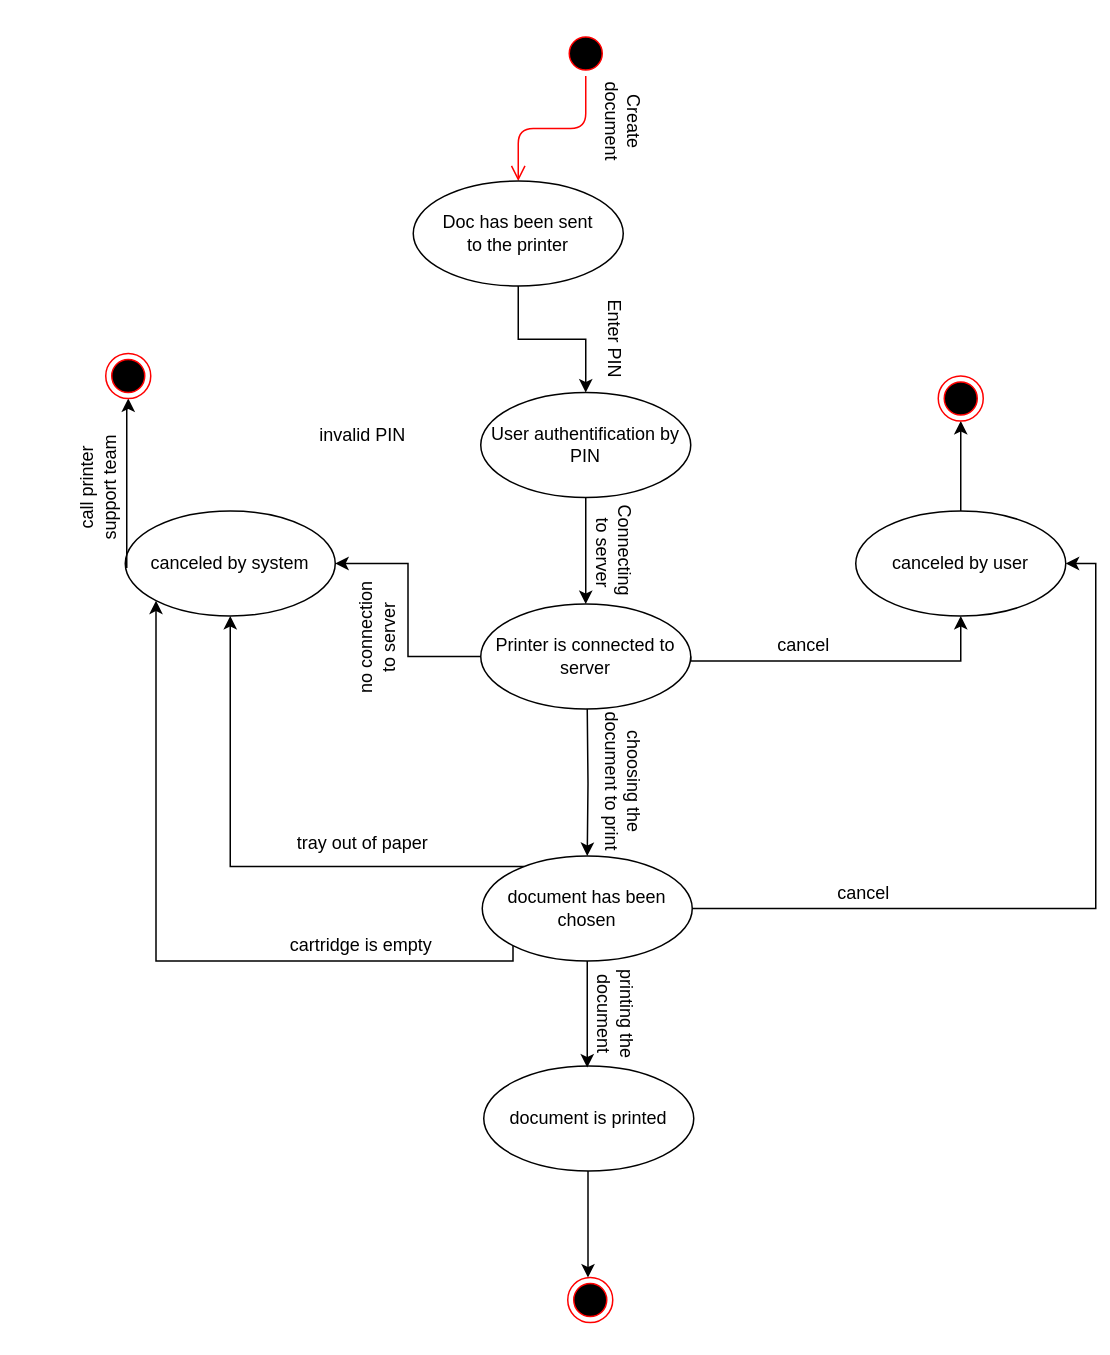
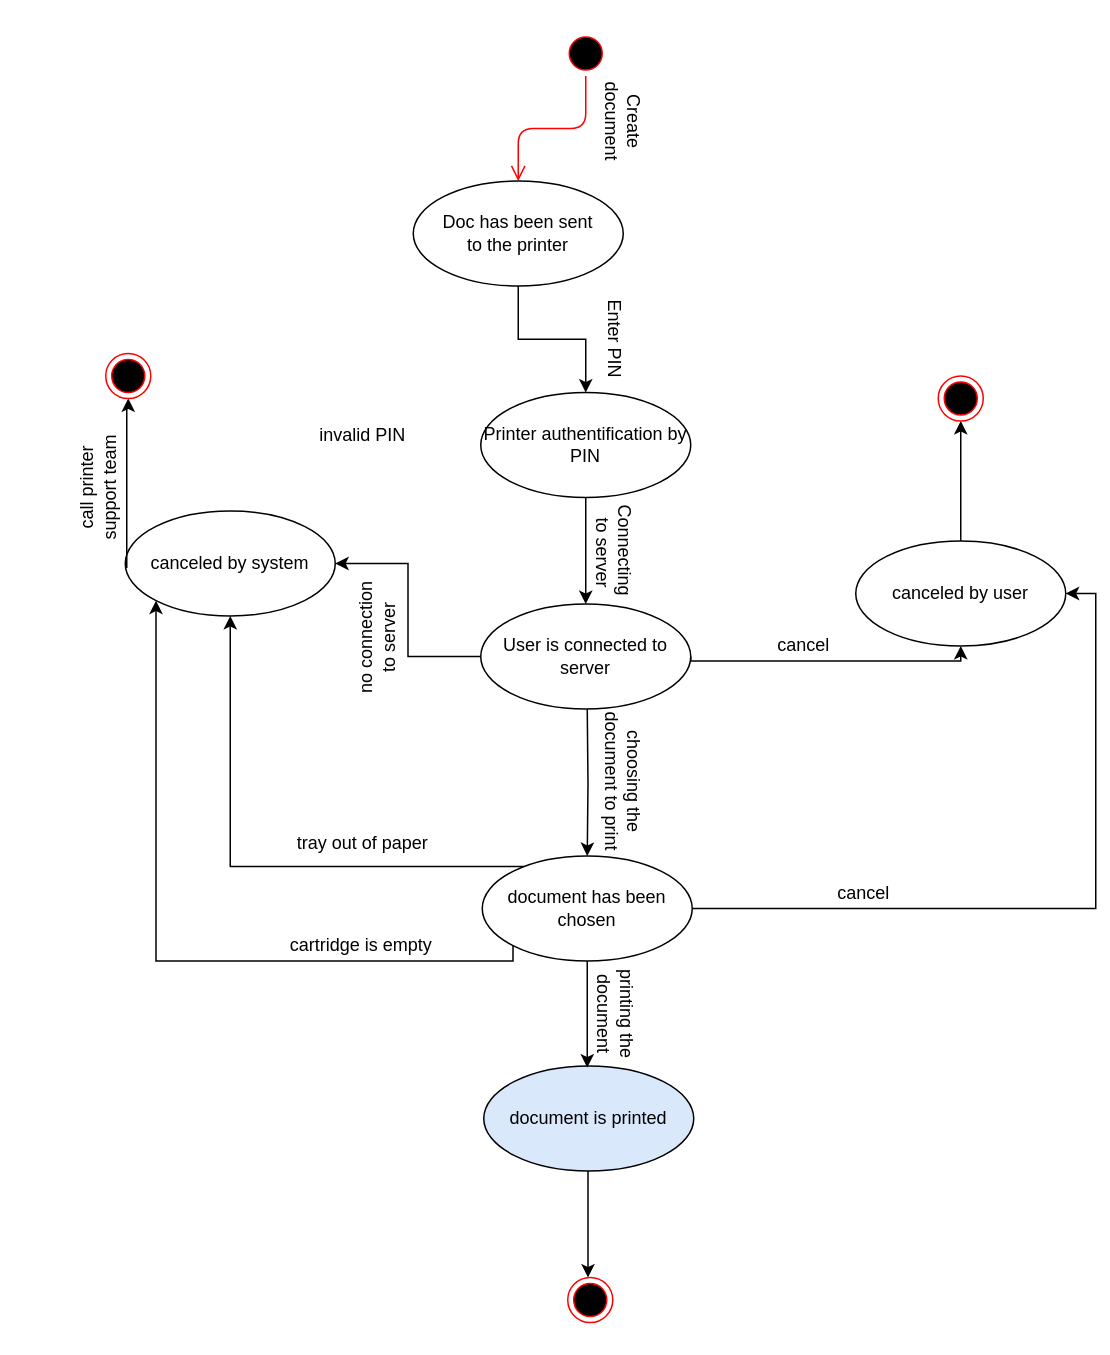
(586, 445) -> (586, 445)
(961, 563) -> (961, 593)
(586, 656) -> (586, 656)
(589, 1118) -> (589, 1118)
